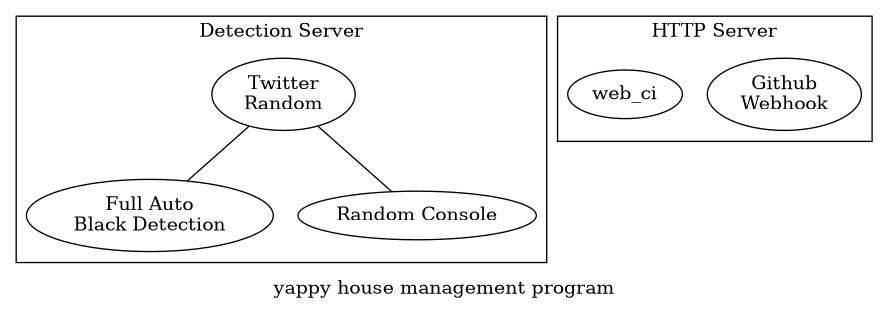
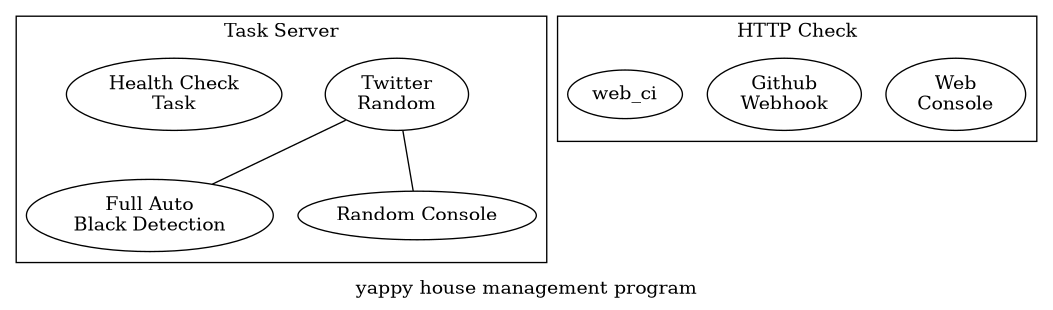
(281, 32) -> (281, 32)
(715, 32) -> (797, 32)
none -> (174, 94)
none -> (956, 94)
